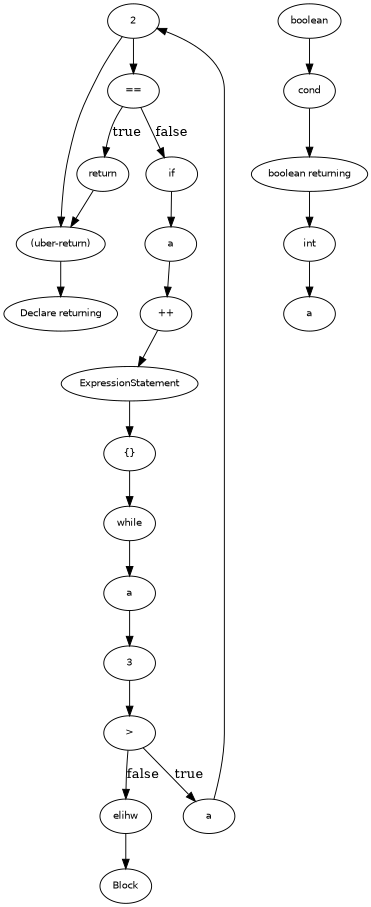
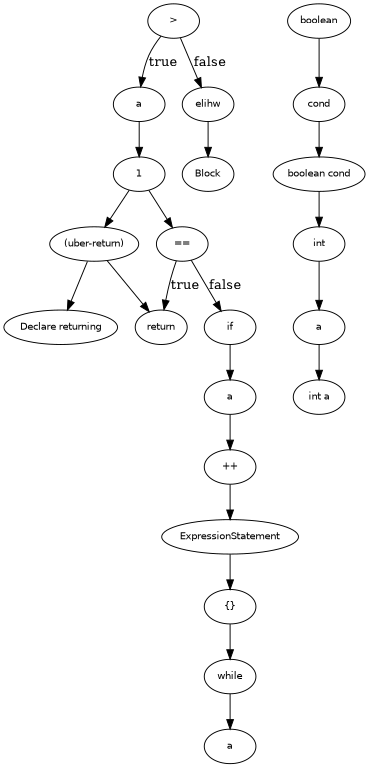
(133, 21) -> (139, 174)
(310, 174) -> (319, 174)
(85, 205) -> (125, 282)
none -> (319, 397)
(130, 663) -> none
